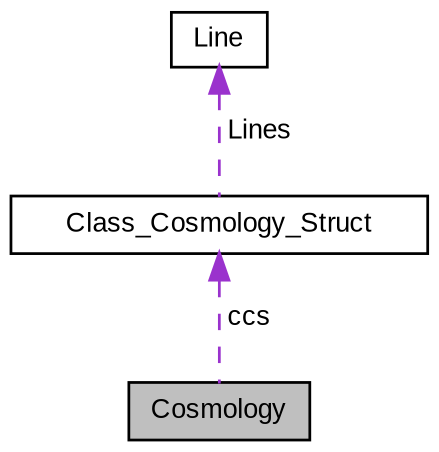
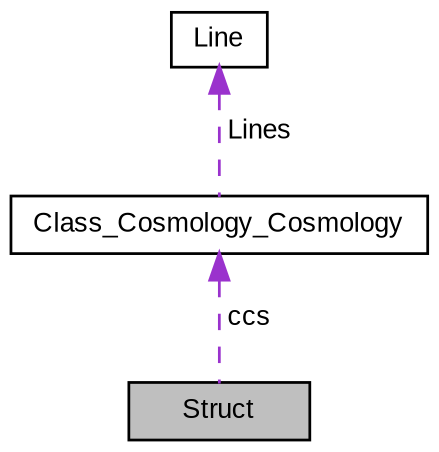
(219, 225) -> (219, 225)
(219, 411) -> (219, 411)
